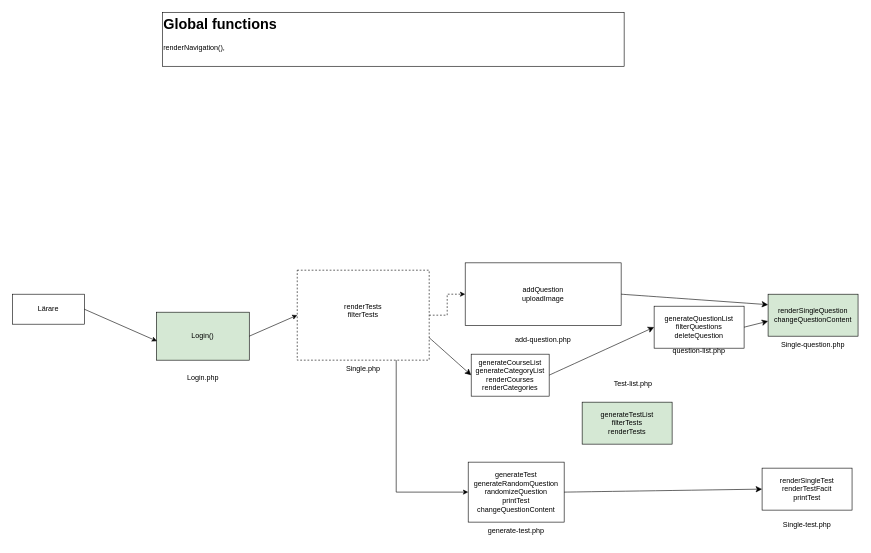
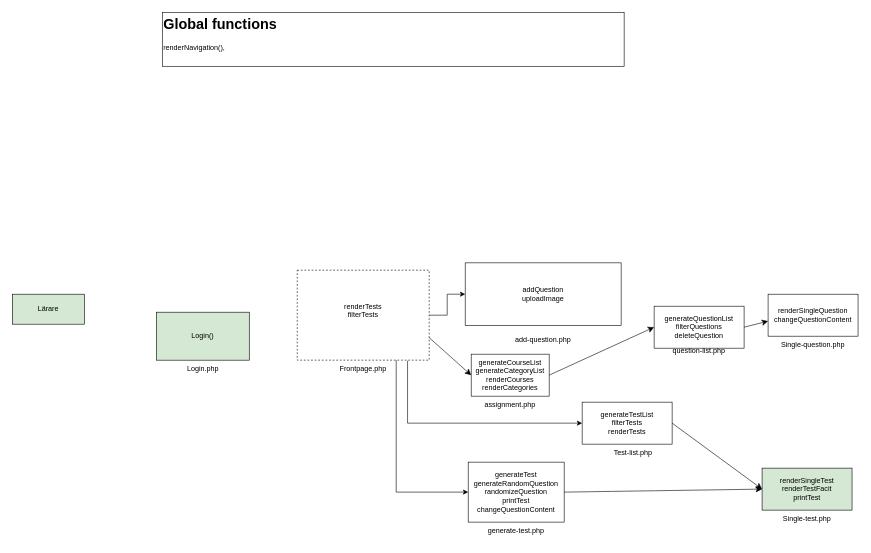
(694, 299) -> none
(447, 307) -> (447, 307)
(48, 309) -> (48, 309)
(813, 315) -> (813, 315)
(119, 325) -> none
(272, 327) -> none
(363, 369) -> (363, 369)
(203, 378) -> (203, 369)
(633, 384) -> (633, 453)
none -> (408, 392)
none -> (510, 405)
(627, 423) -> (627, 423)
none -> (717, 456)
(807, 489) -> (807, 489)
(807, 525) -> (807, 519)
